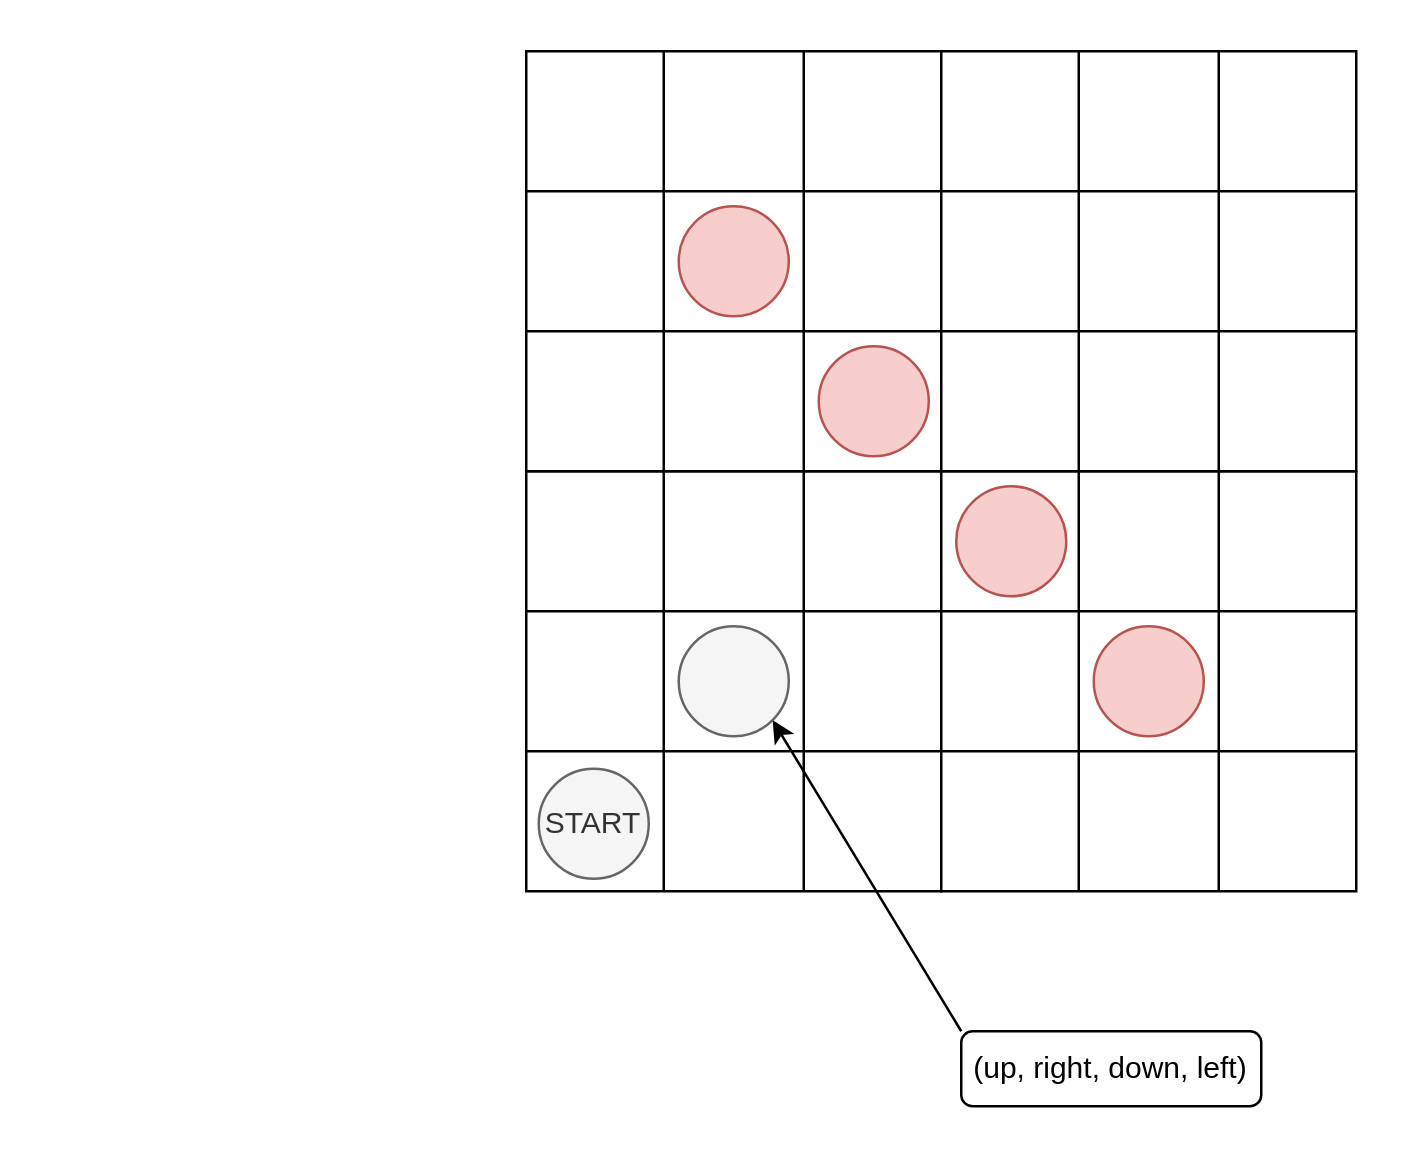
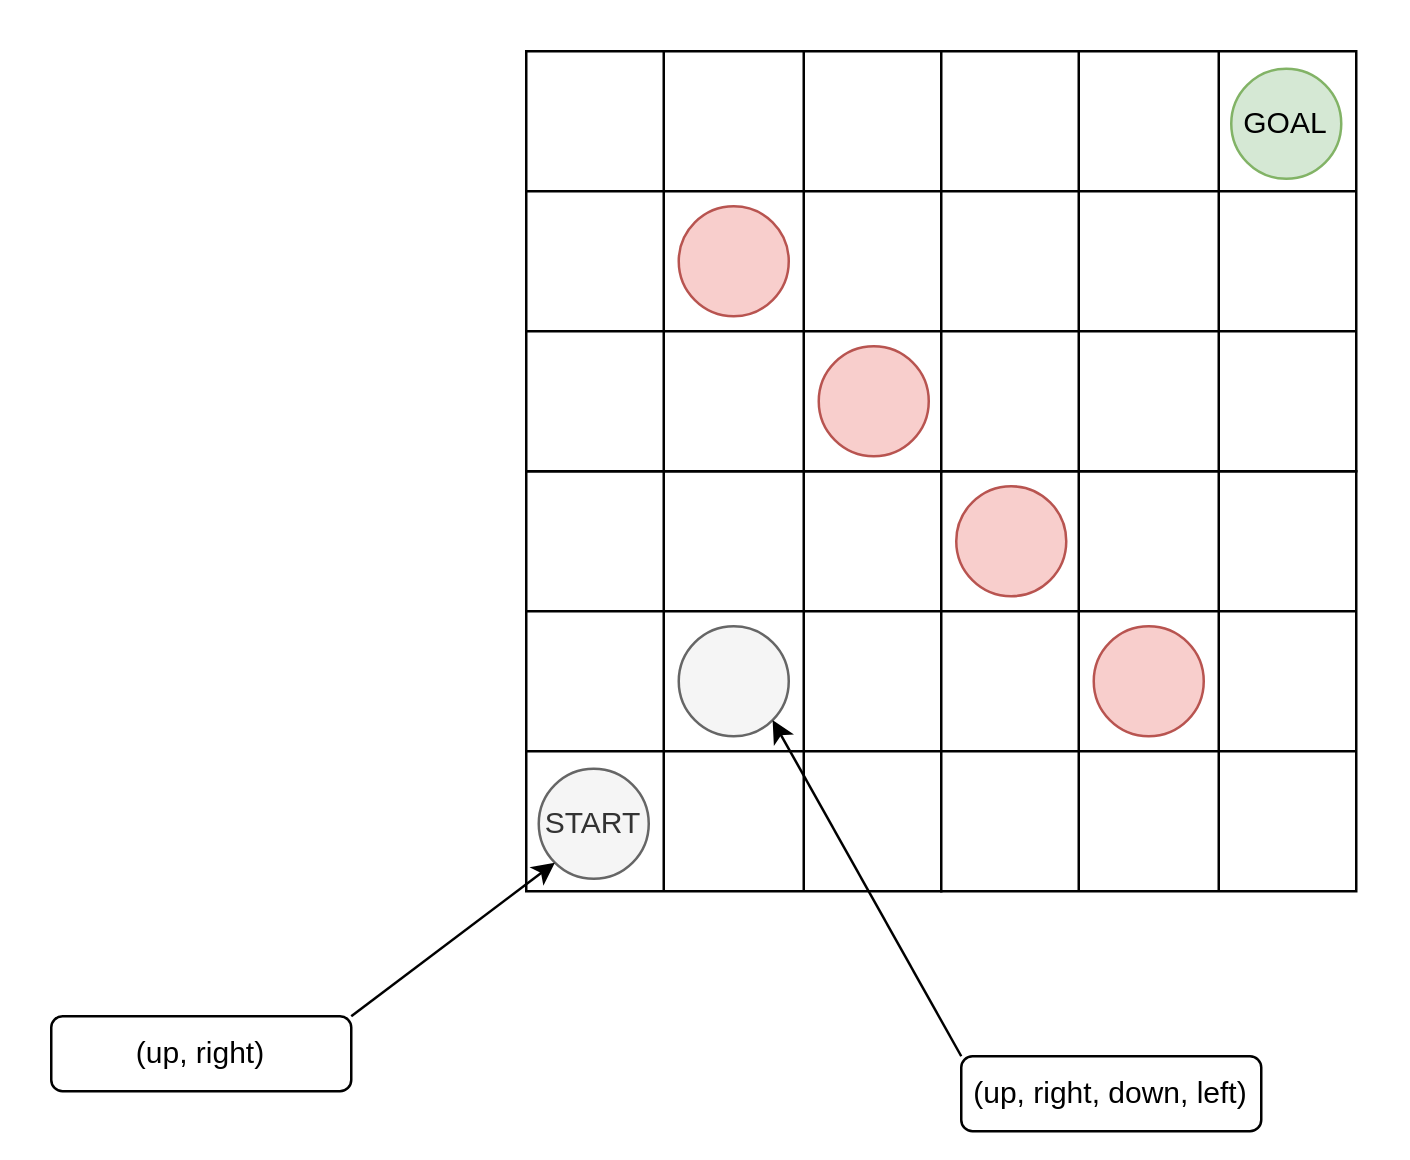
none -> (1286, 124)
none -> (436, 952)
none -> (201, 1054)
(1111, 1069) -> (1111, 1094)
